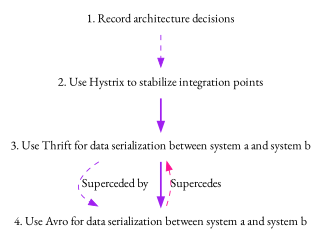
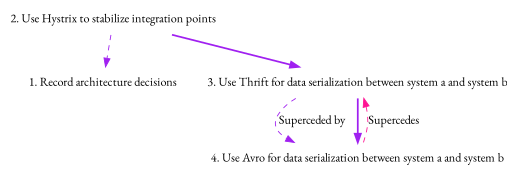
(161, 47) -> (109, 47)
